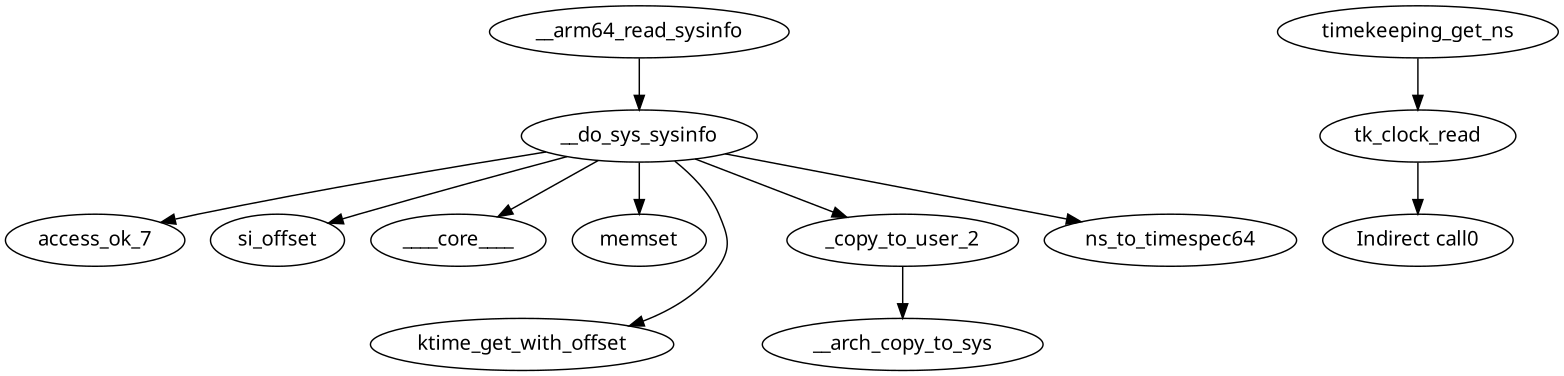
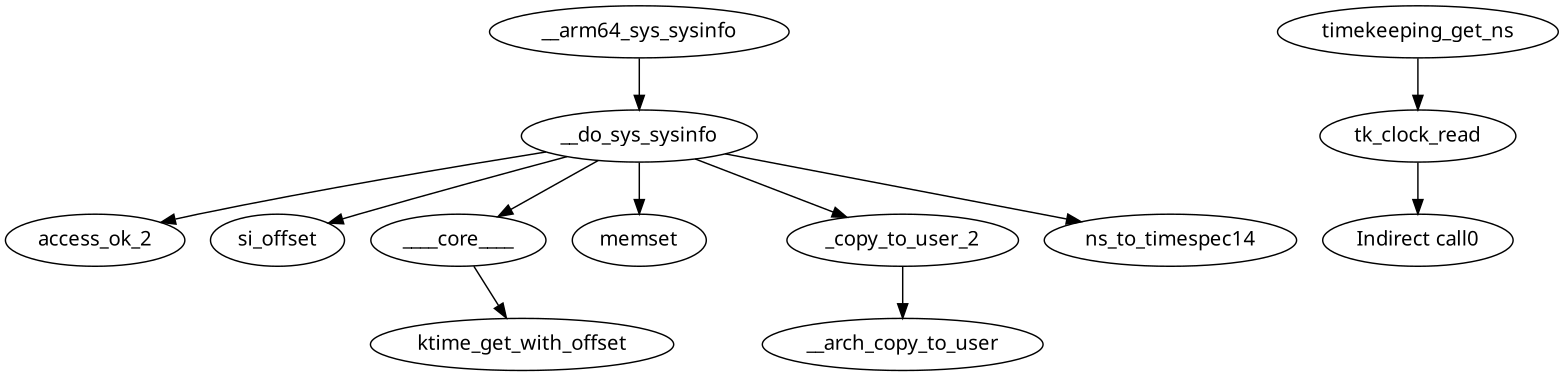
(639, 32) -> (639, 32)
(95, 240) -> (95, 240)
(1170, 240) -> (1170, 240)
(726, 253) -> (486, 286)
(903, 344) -> (903, 344)
